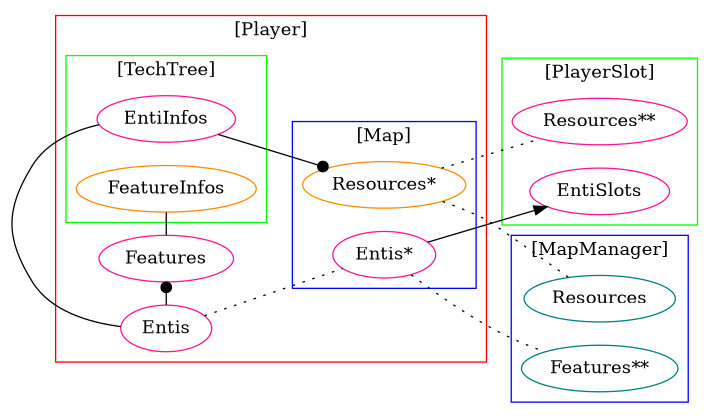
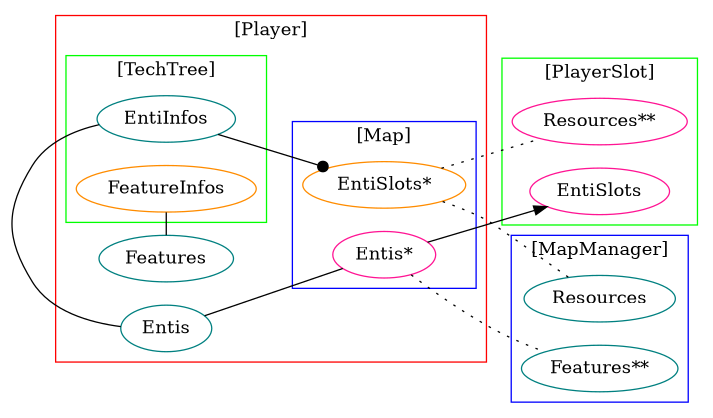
(166, 119) -> (166, 119)
(384, 185) -> (384, 185)
(166, 259) -> (166, 259)
(274, 292) -> (274, 292)
(166, 299) -> none
(166, 328) -> (166, 328)
